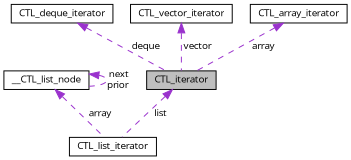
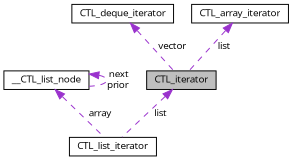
(181, 14) -> none
(145, 46) -> (171, 46)
(263, 46) -> (223, 46)
